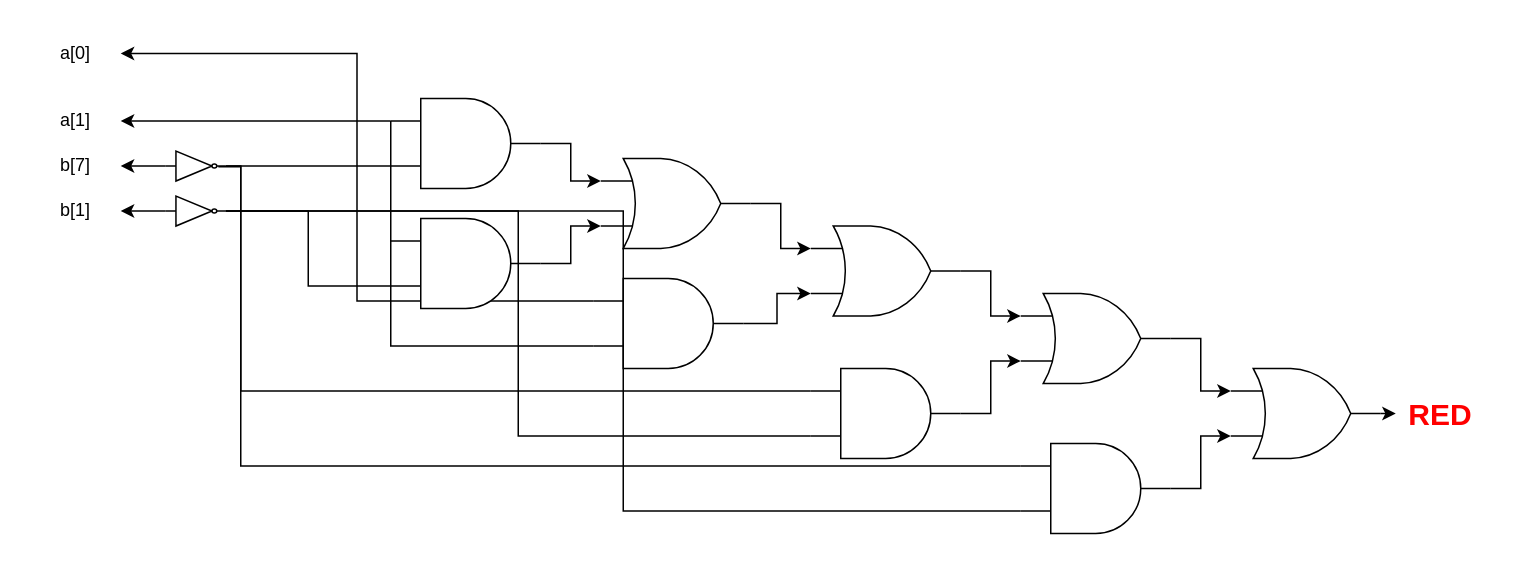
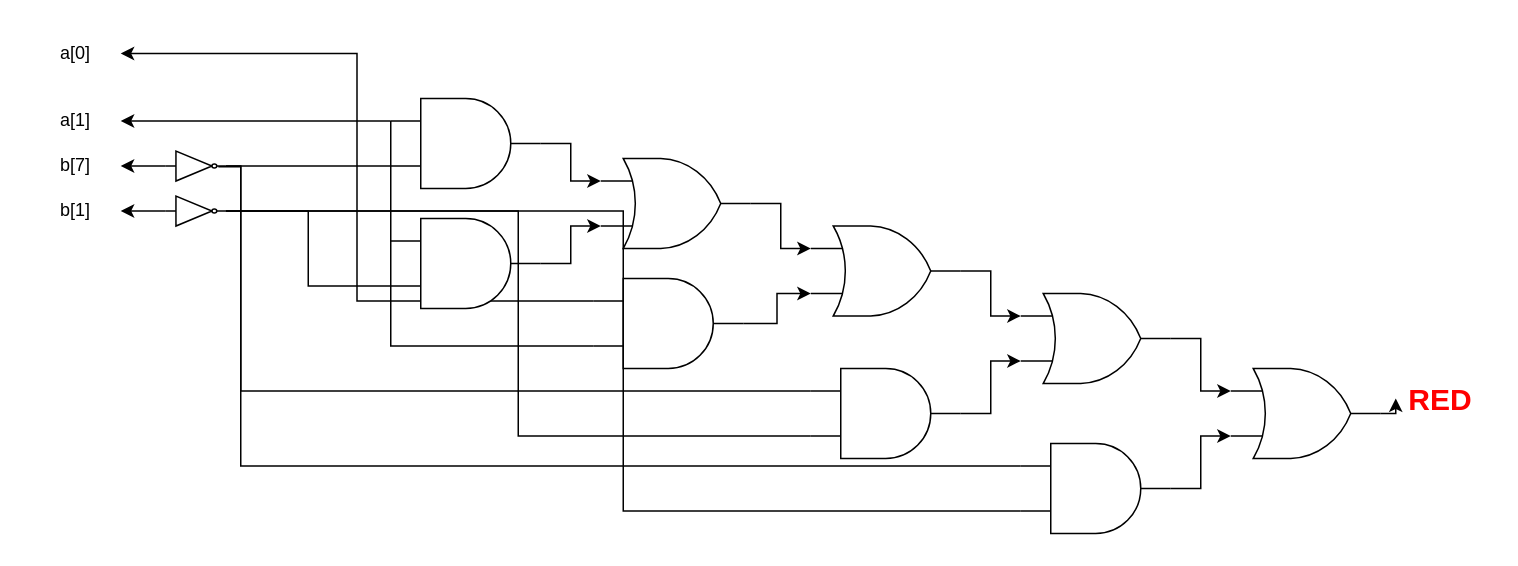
(1441, 413) -> (1441, 398)
